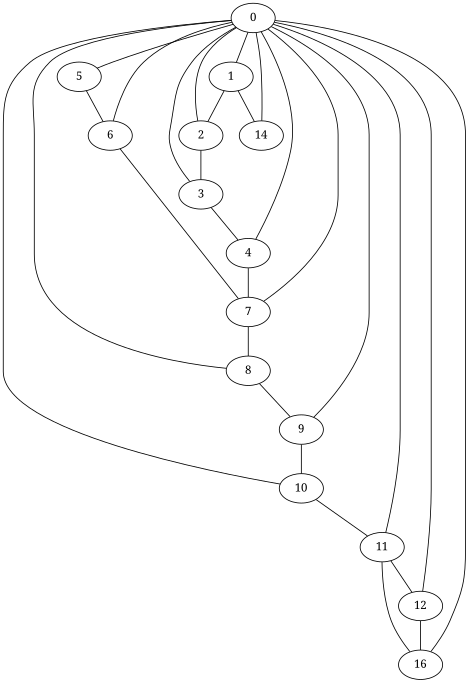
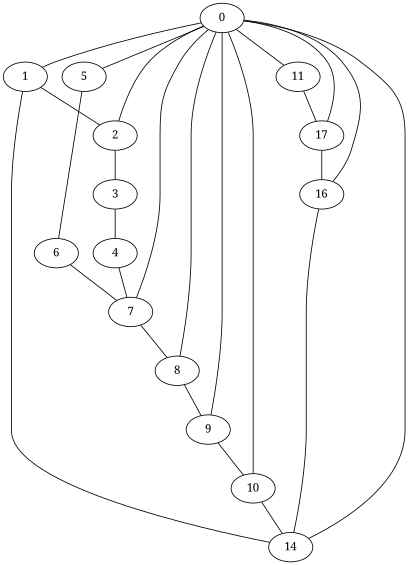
(152, 55) -> none
(176, 94) -> none
(292, 136) -> none
(342, 518) -> (272, 518)
(421, 606) -> (322, 136)
(388, 610) -> (306, 371)
